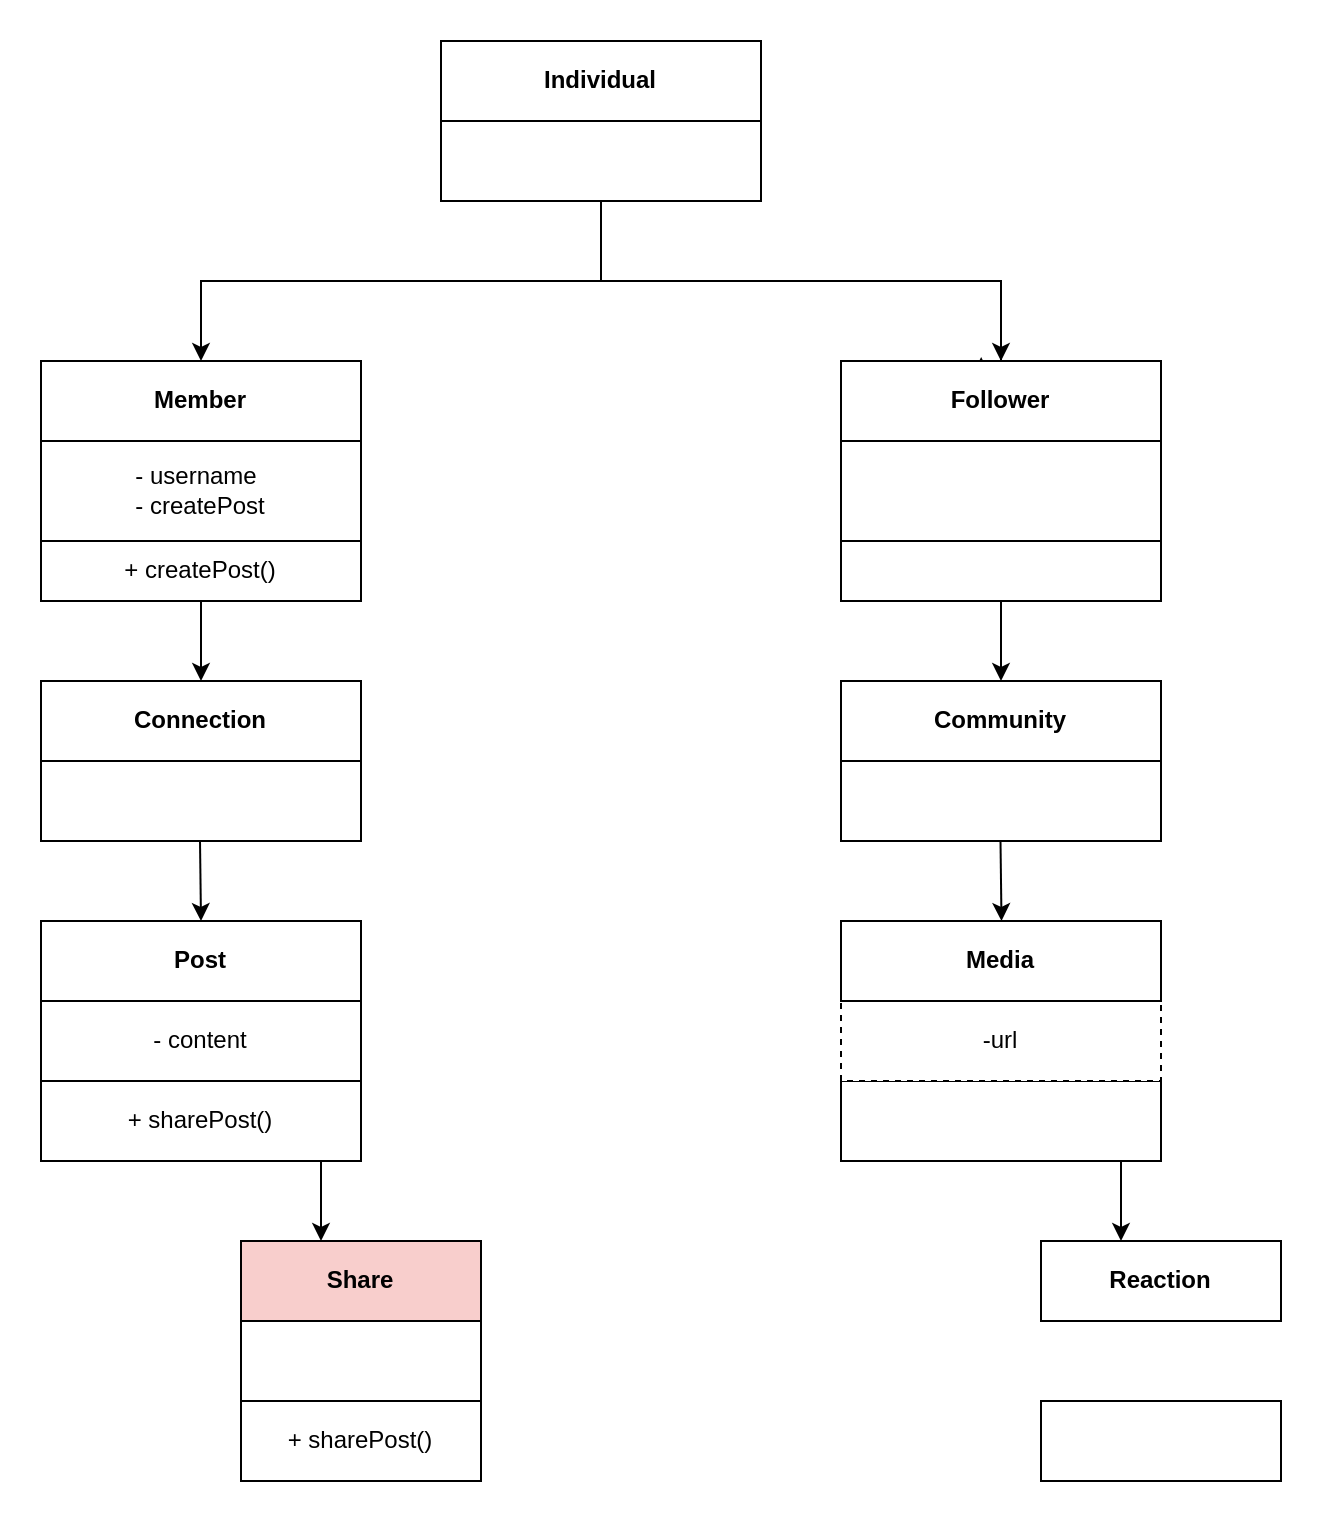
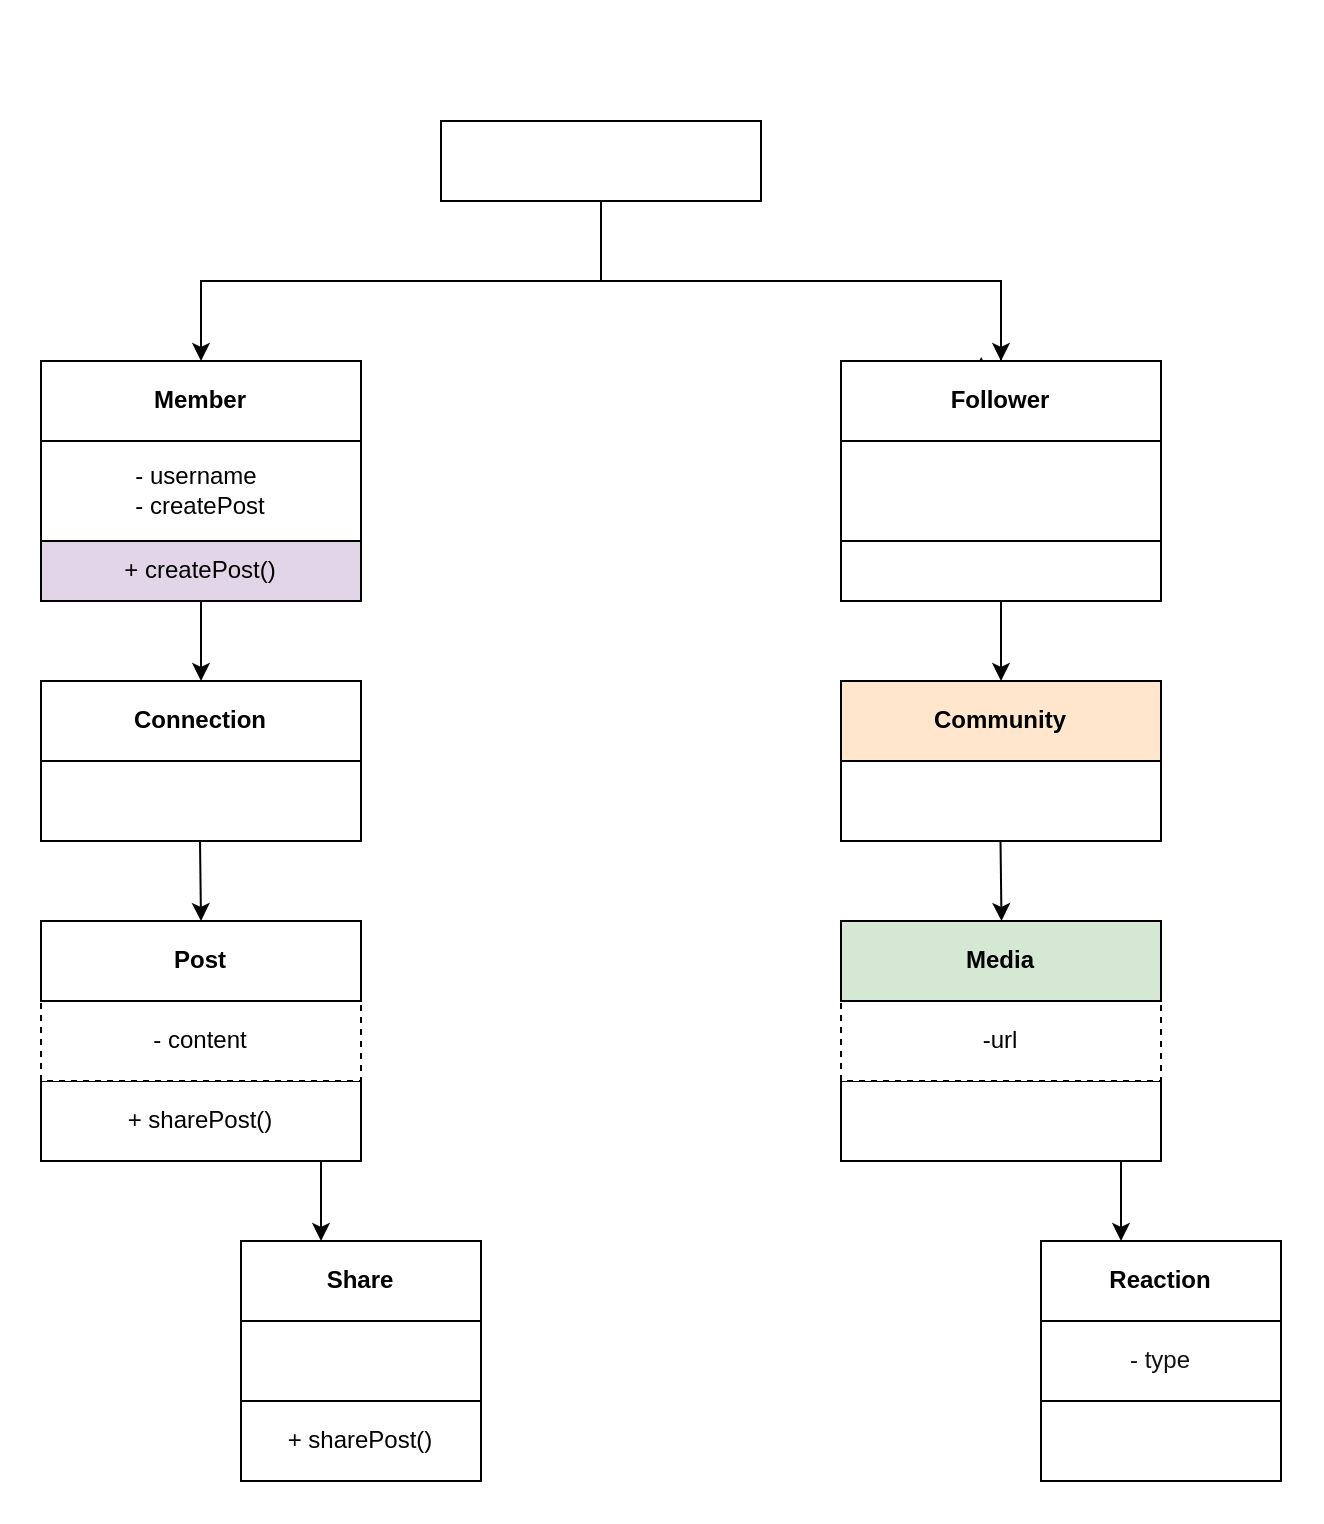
(601, 81) -> none
(201, 571) -> (201, 571)
(1001, 721) -> (1001, 721)
(1001, 961) -> (1001, 961)
(201, 1041) -> (201, 1041)
(361, 1281) -> (361, 1281)
none -> (1161, 1361)
